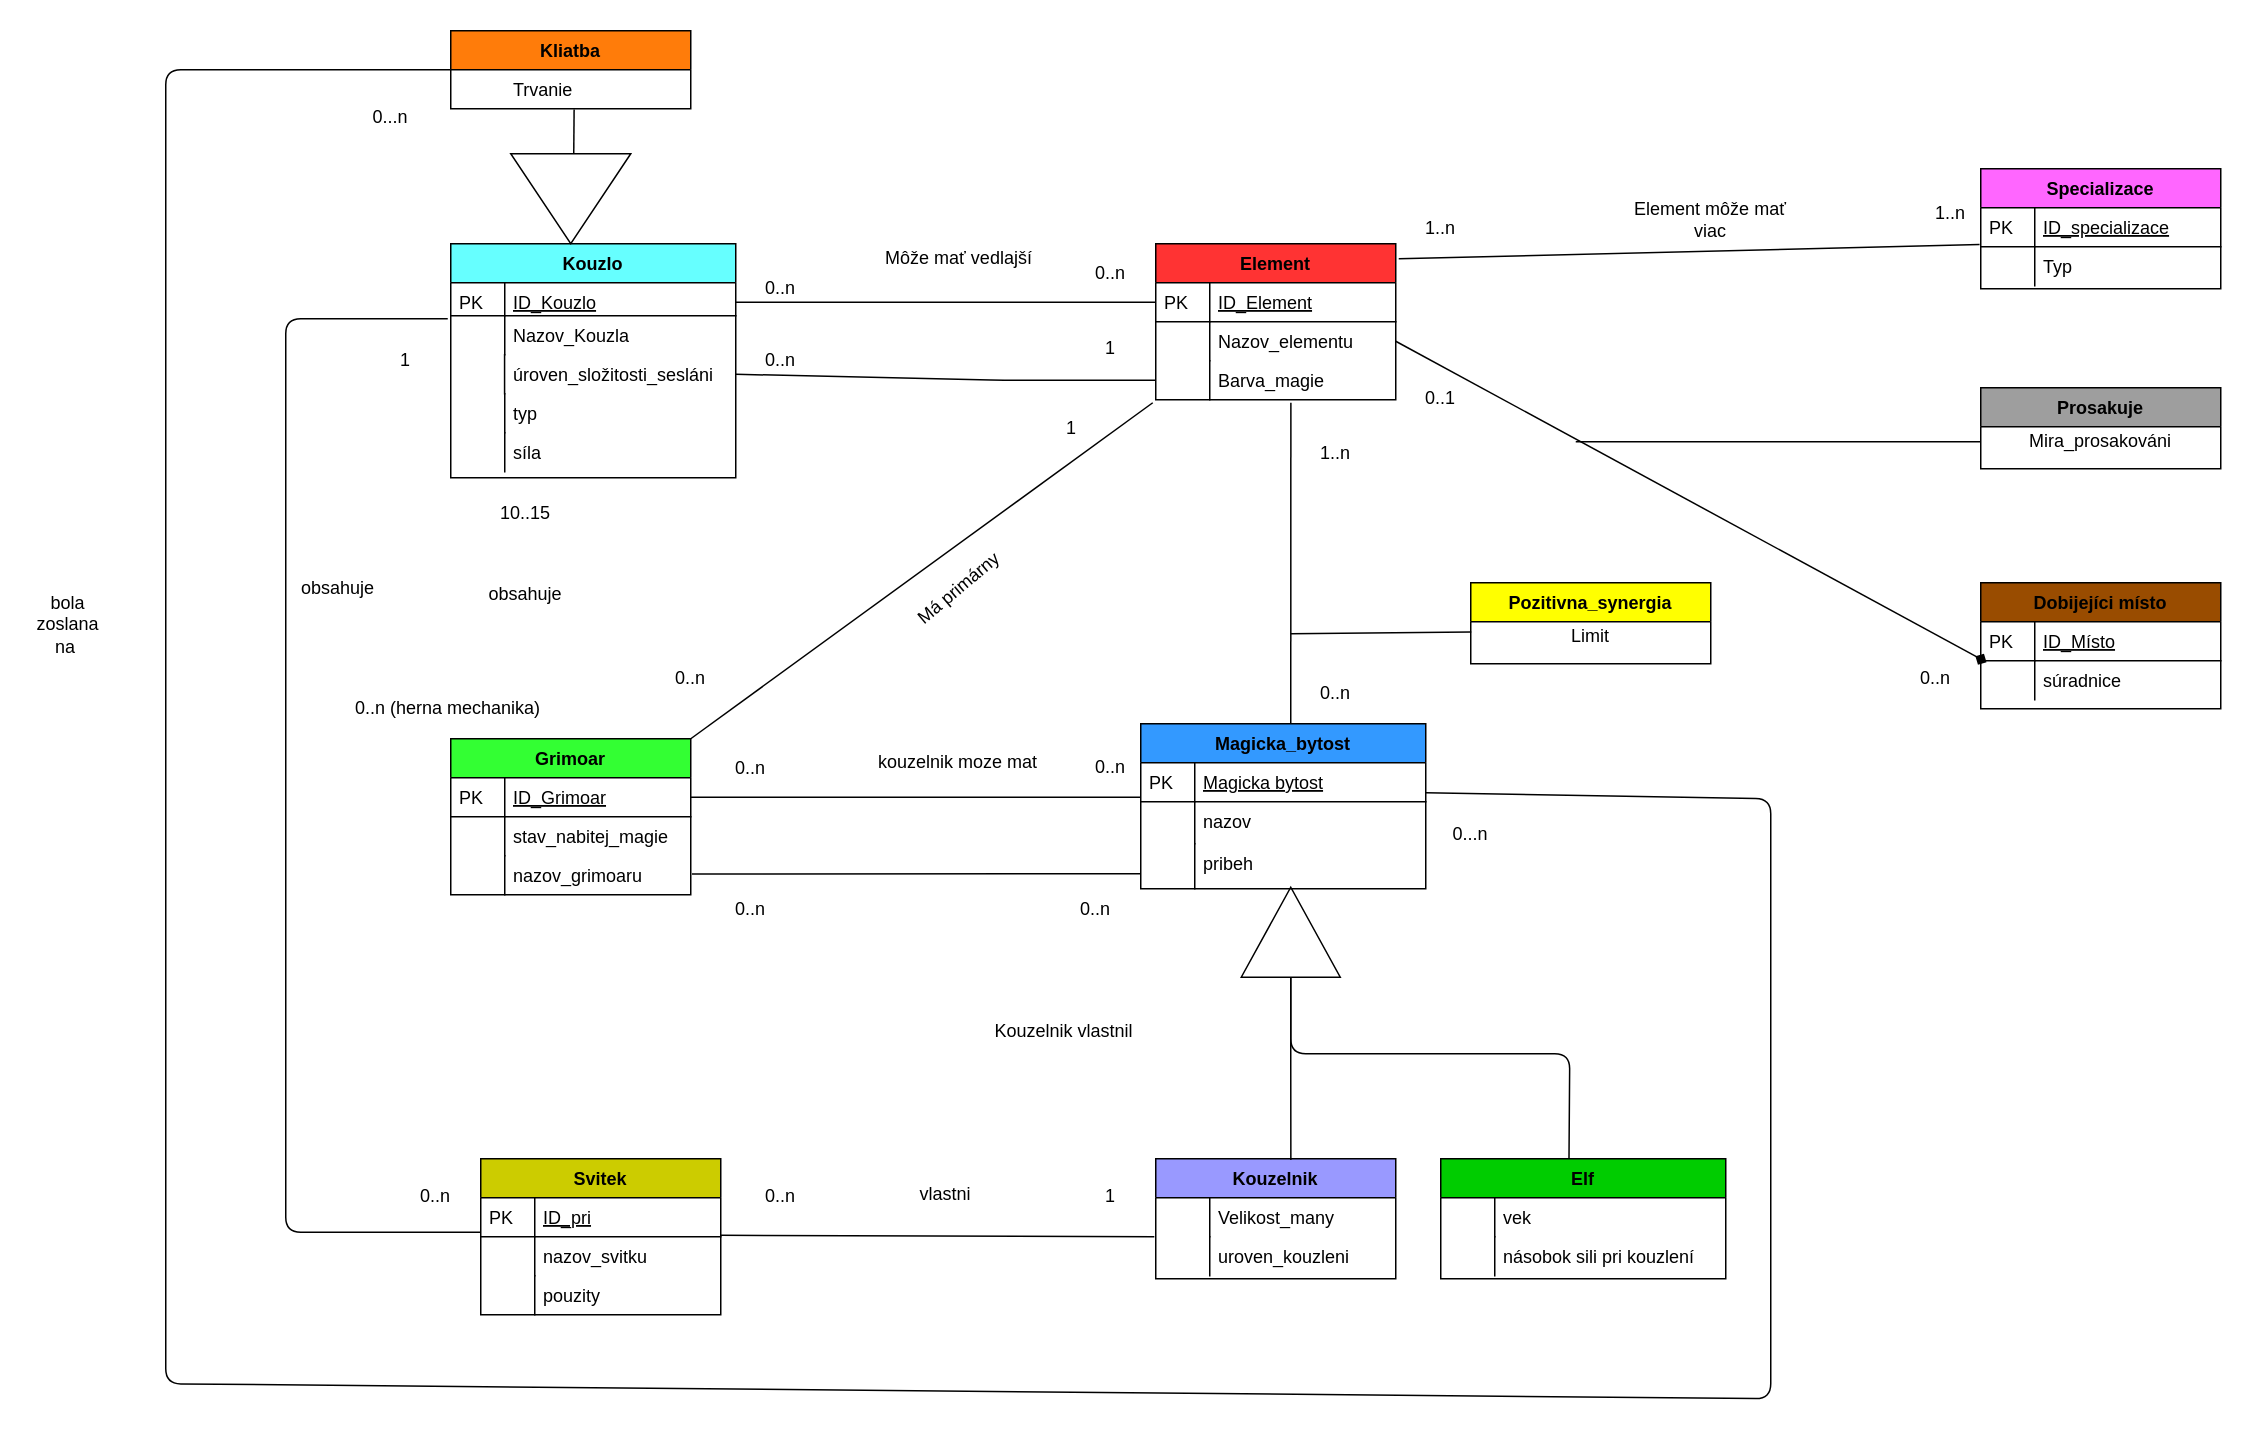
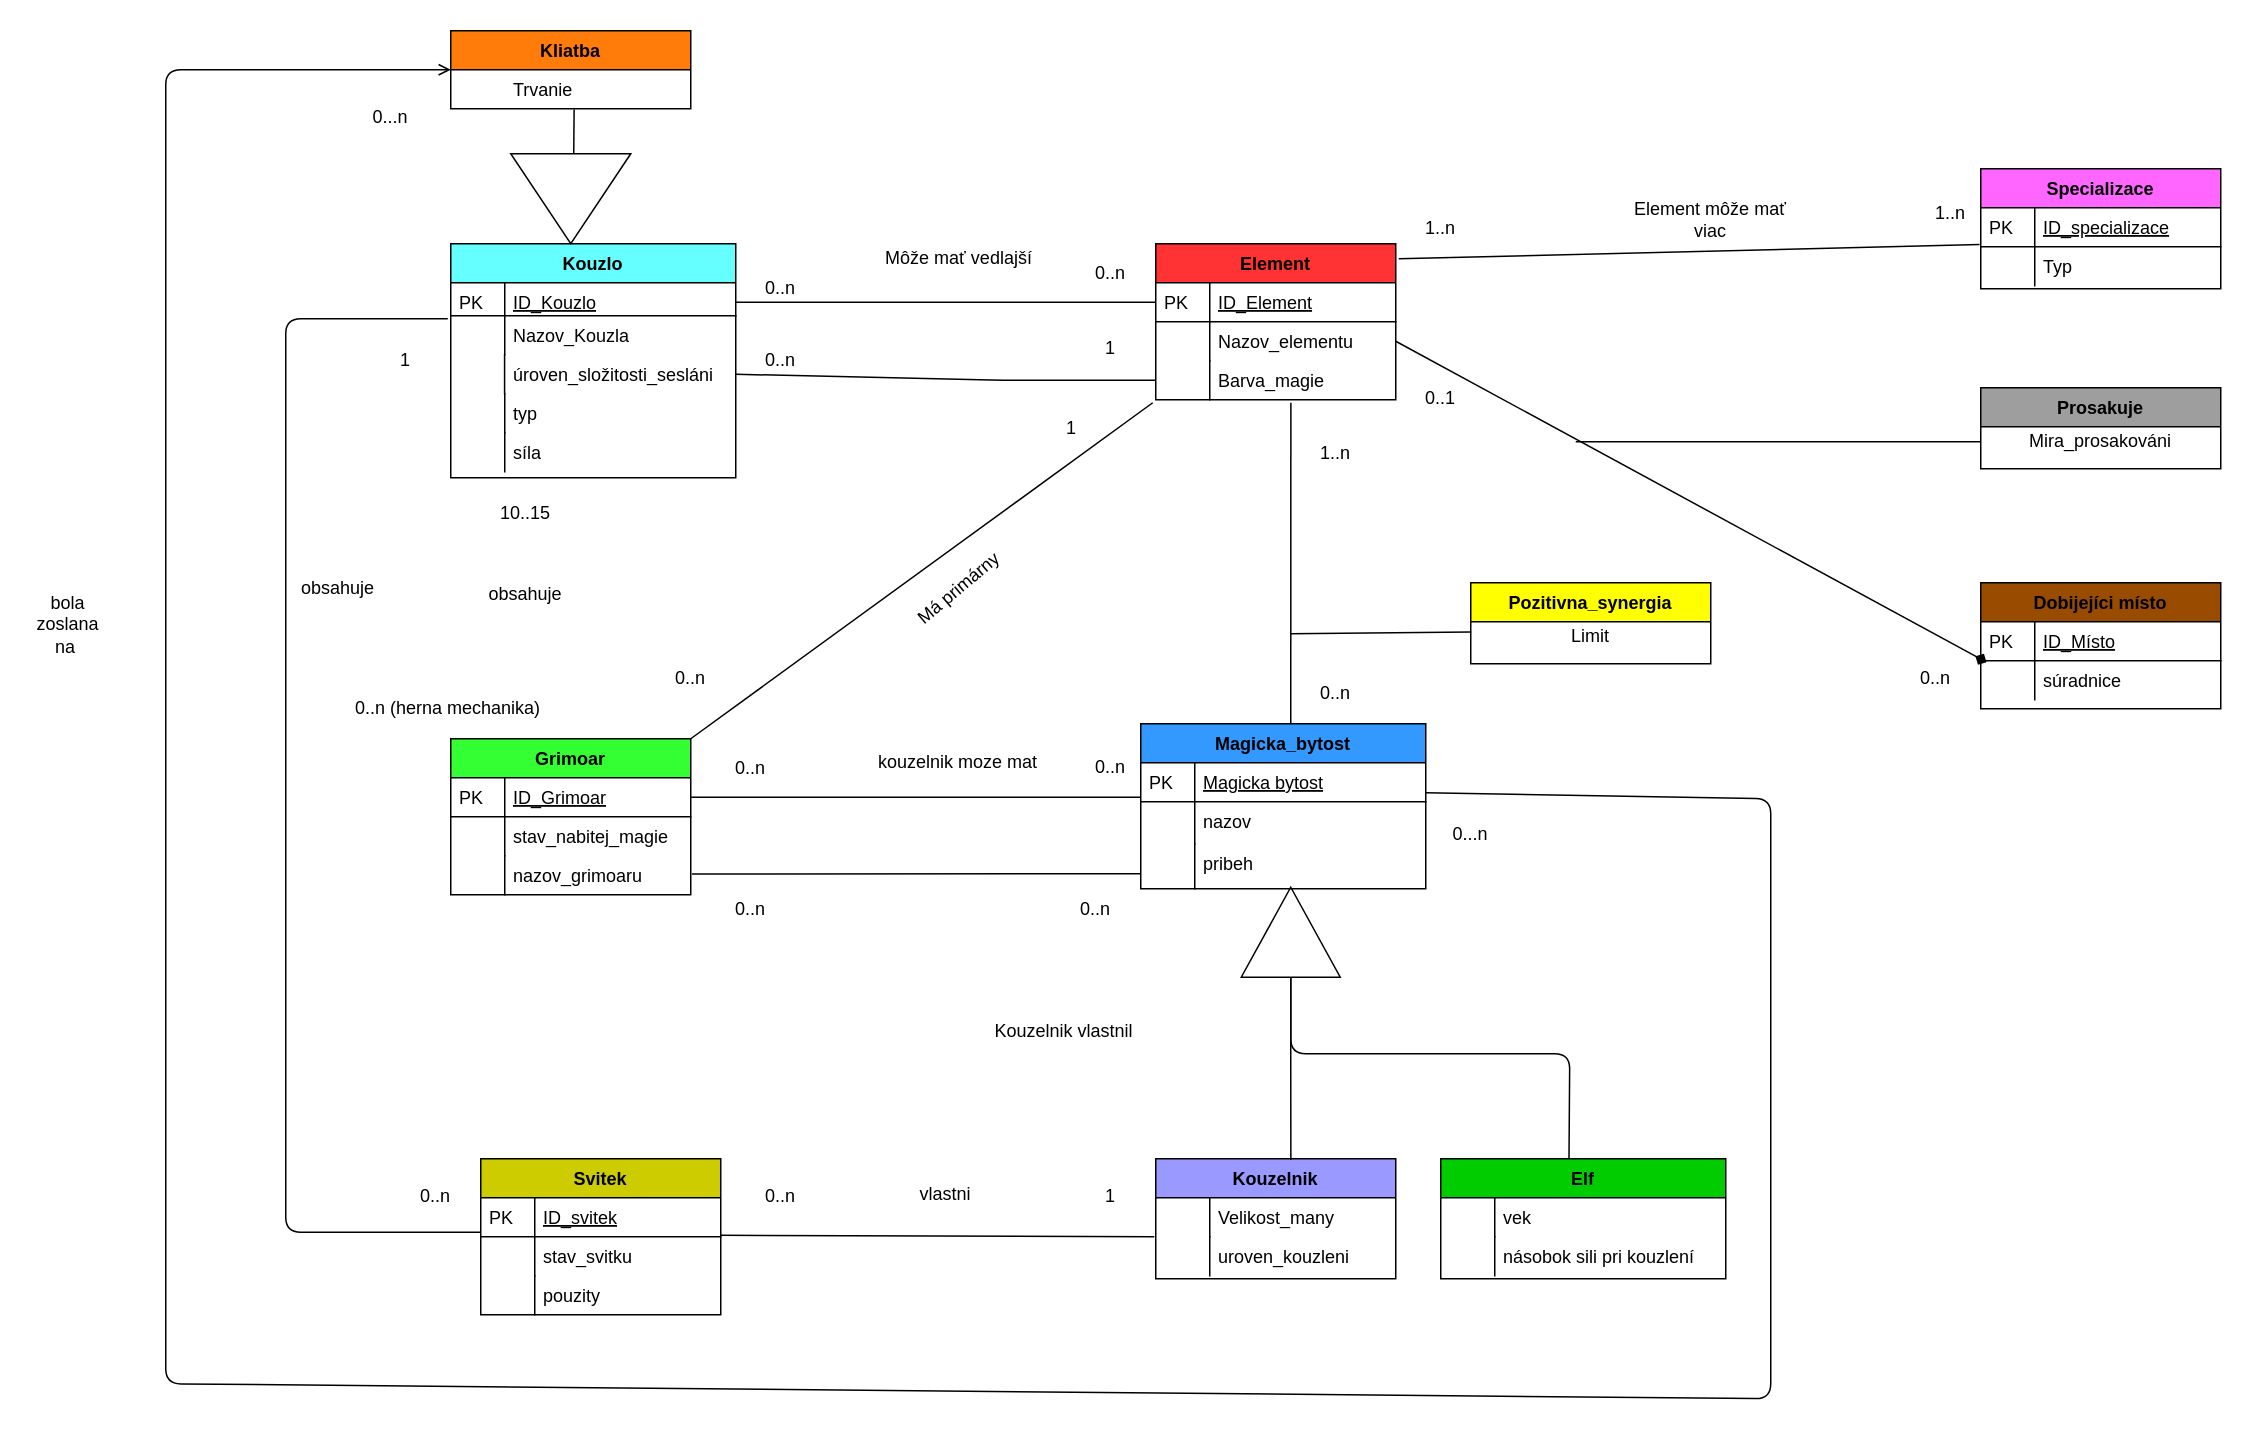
(444, 70) -> (443, 70)
(571, 1218) -> (586, 1218)
(601, 1257) -> (596, 1257)
